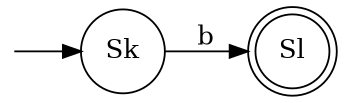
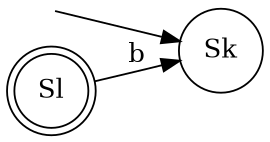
(197, 51) -> (128, 73)
